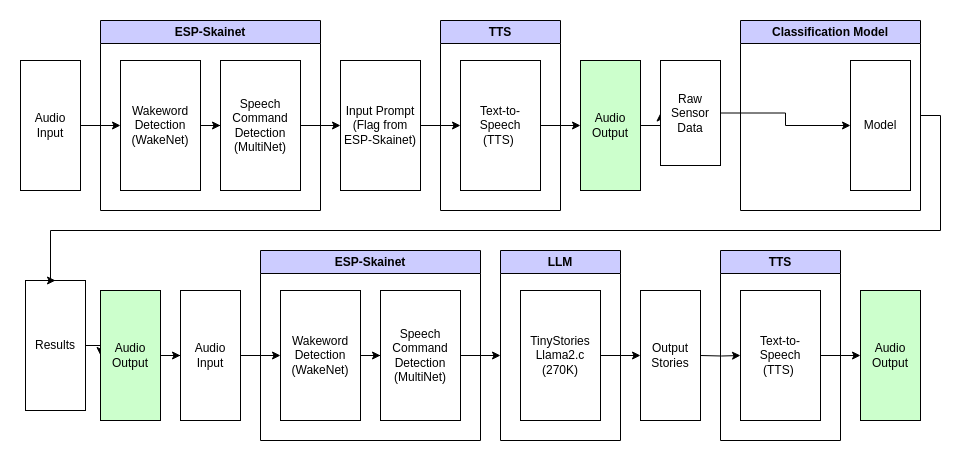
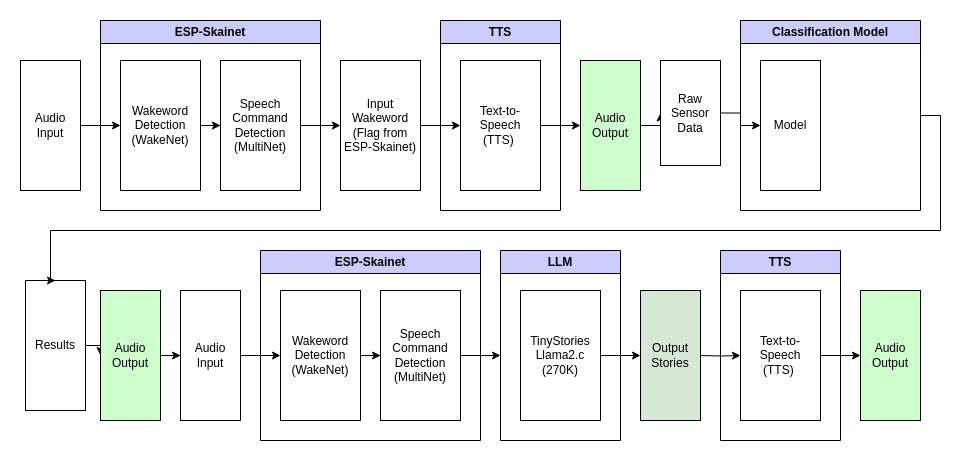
(381, 126) -> (381, 126)
(881, 126) -> (791, 126)
(671, 356) -> (671, 356)
